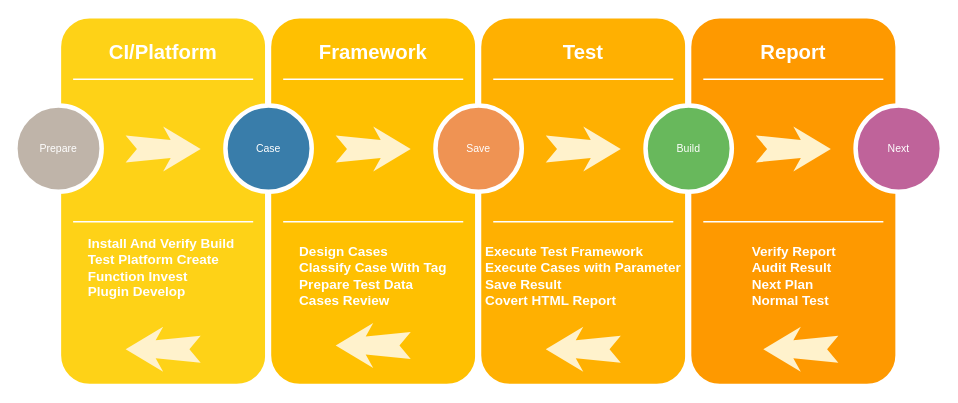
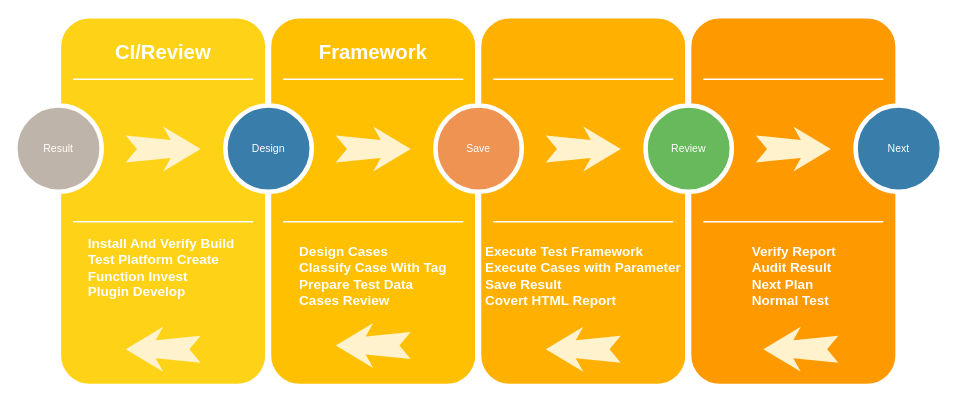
(163, 53) -> (163, 53)
(583, 53) -> none
(793, 53) -> none
(59, 149) -> (59, 149)
(269, 149) -> (269, 149)
(689, 149) -> (689, 149)
(899, 149) -> (899, 149)
